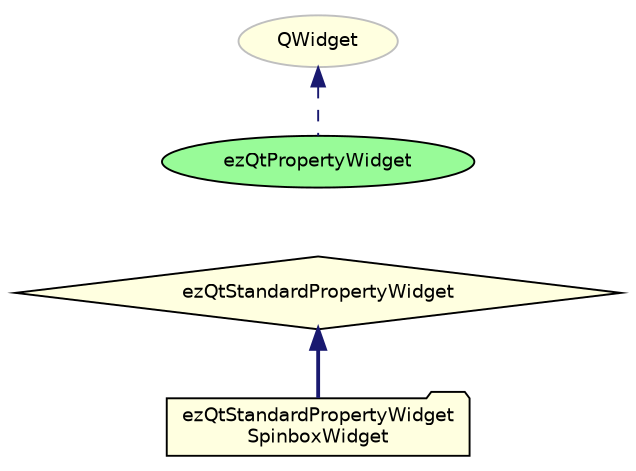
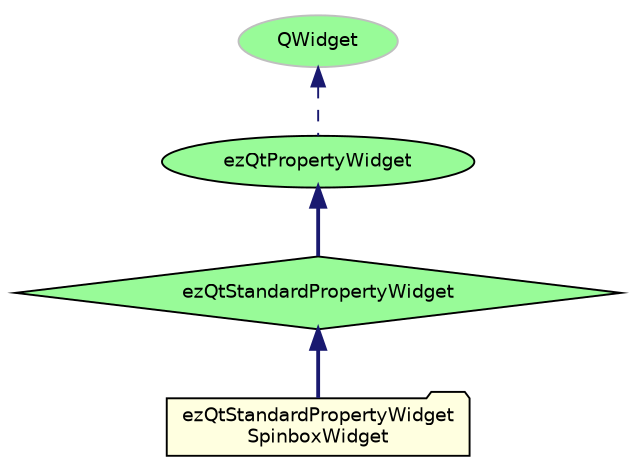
(318, 41) -> (318, 41)
none -> (318, 232)
(318, 293) -> (318, 293)
